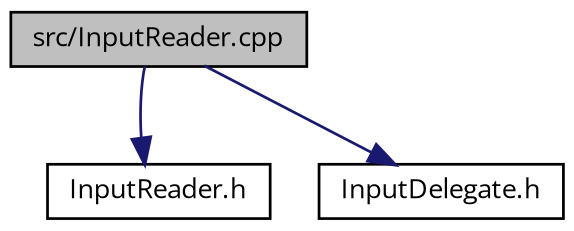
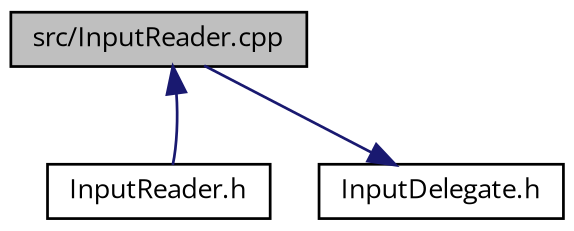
(141, 102) -> (177, 129)
